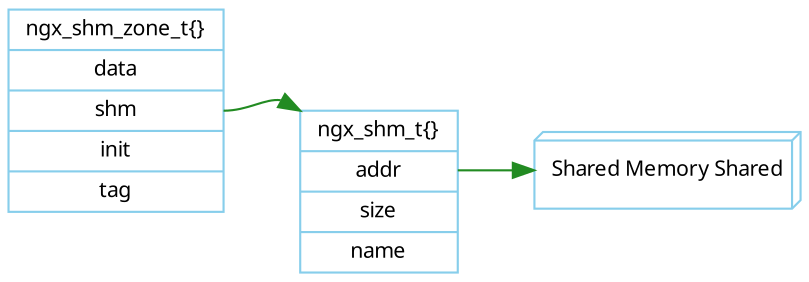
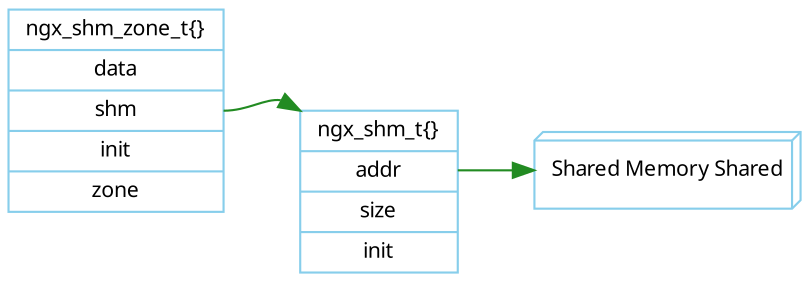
(116, 191) -> (116, 191)
(379, 251) -> (379, 251)
